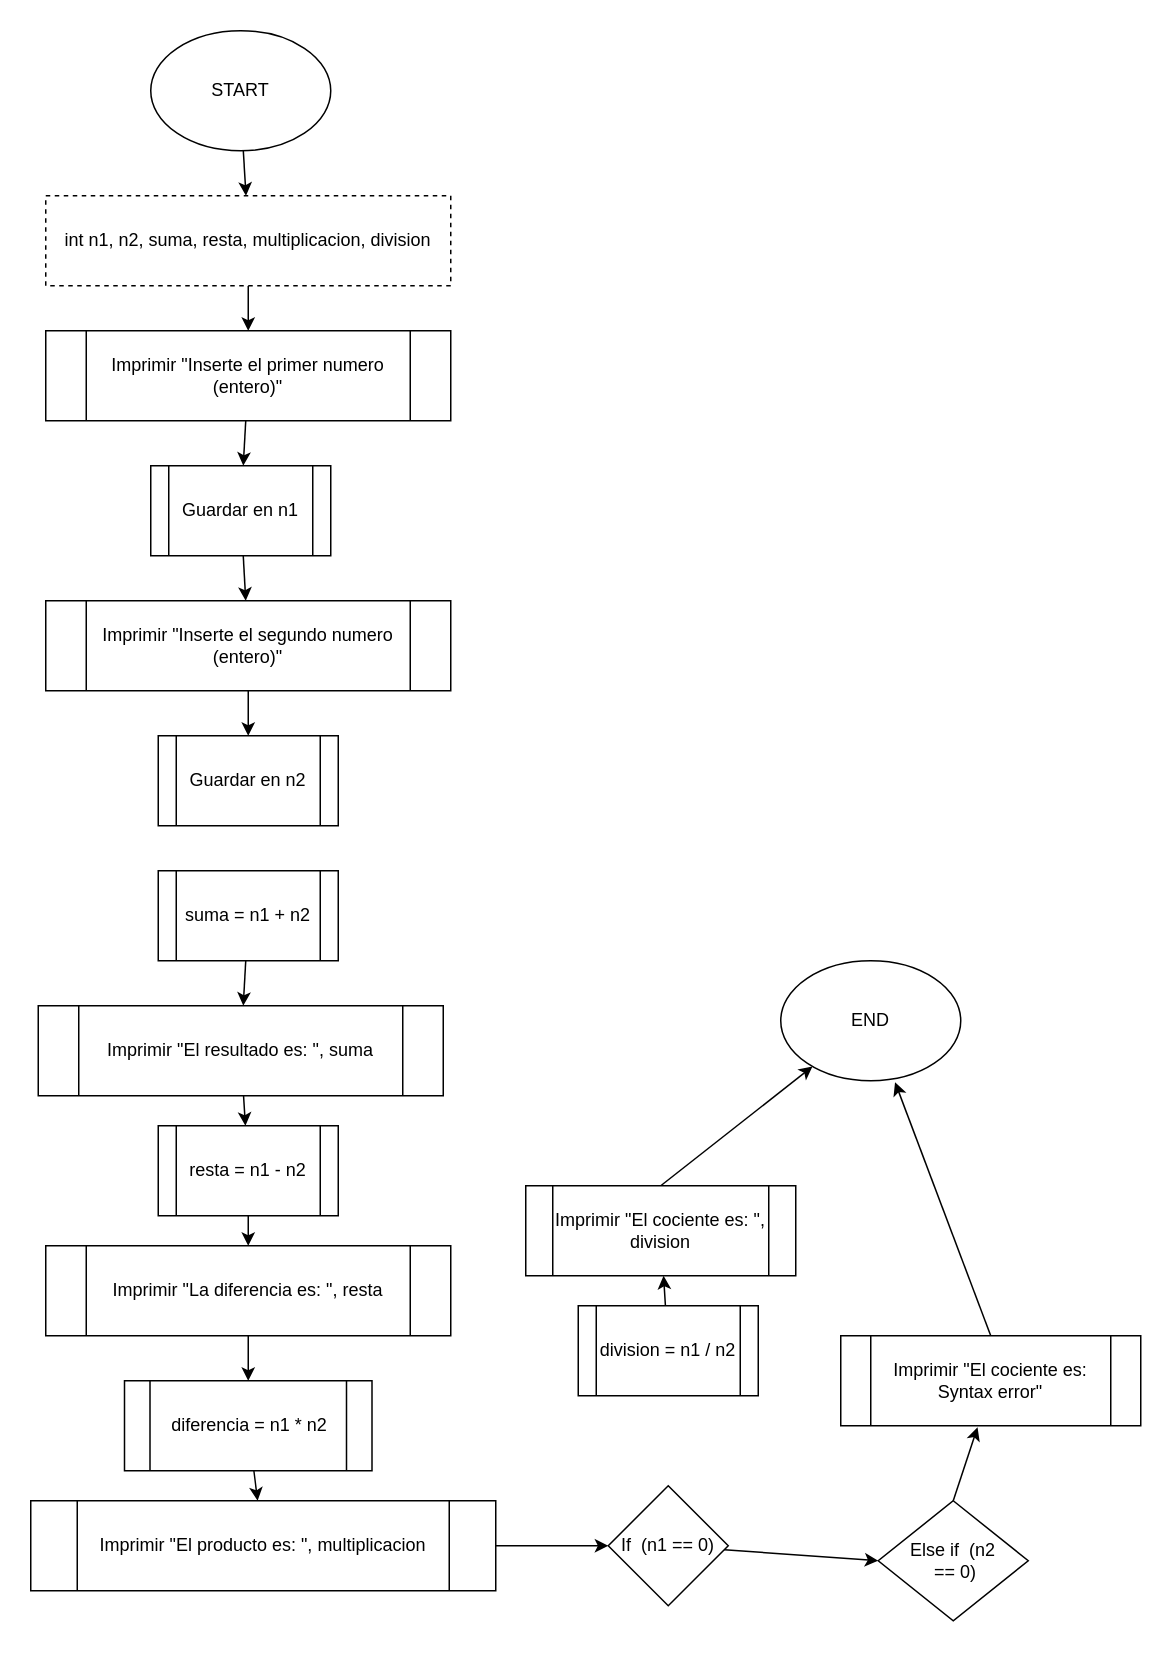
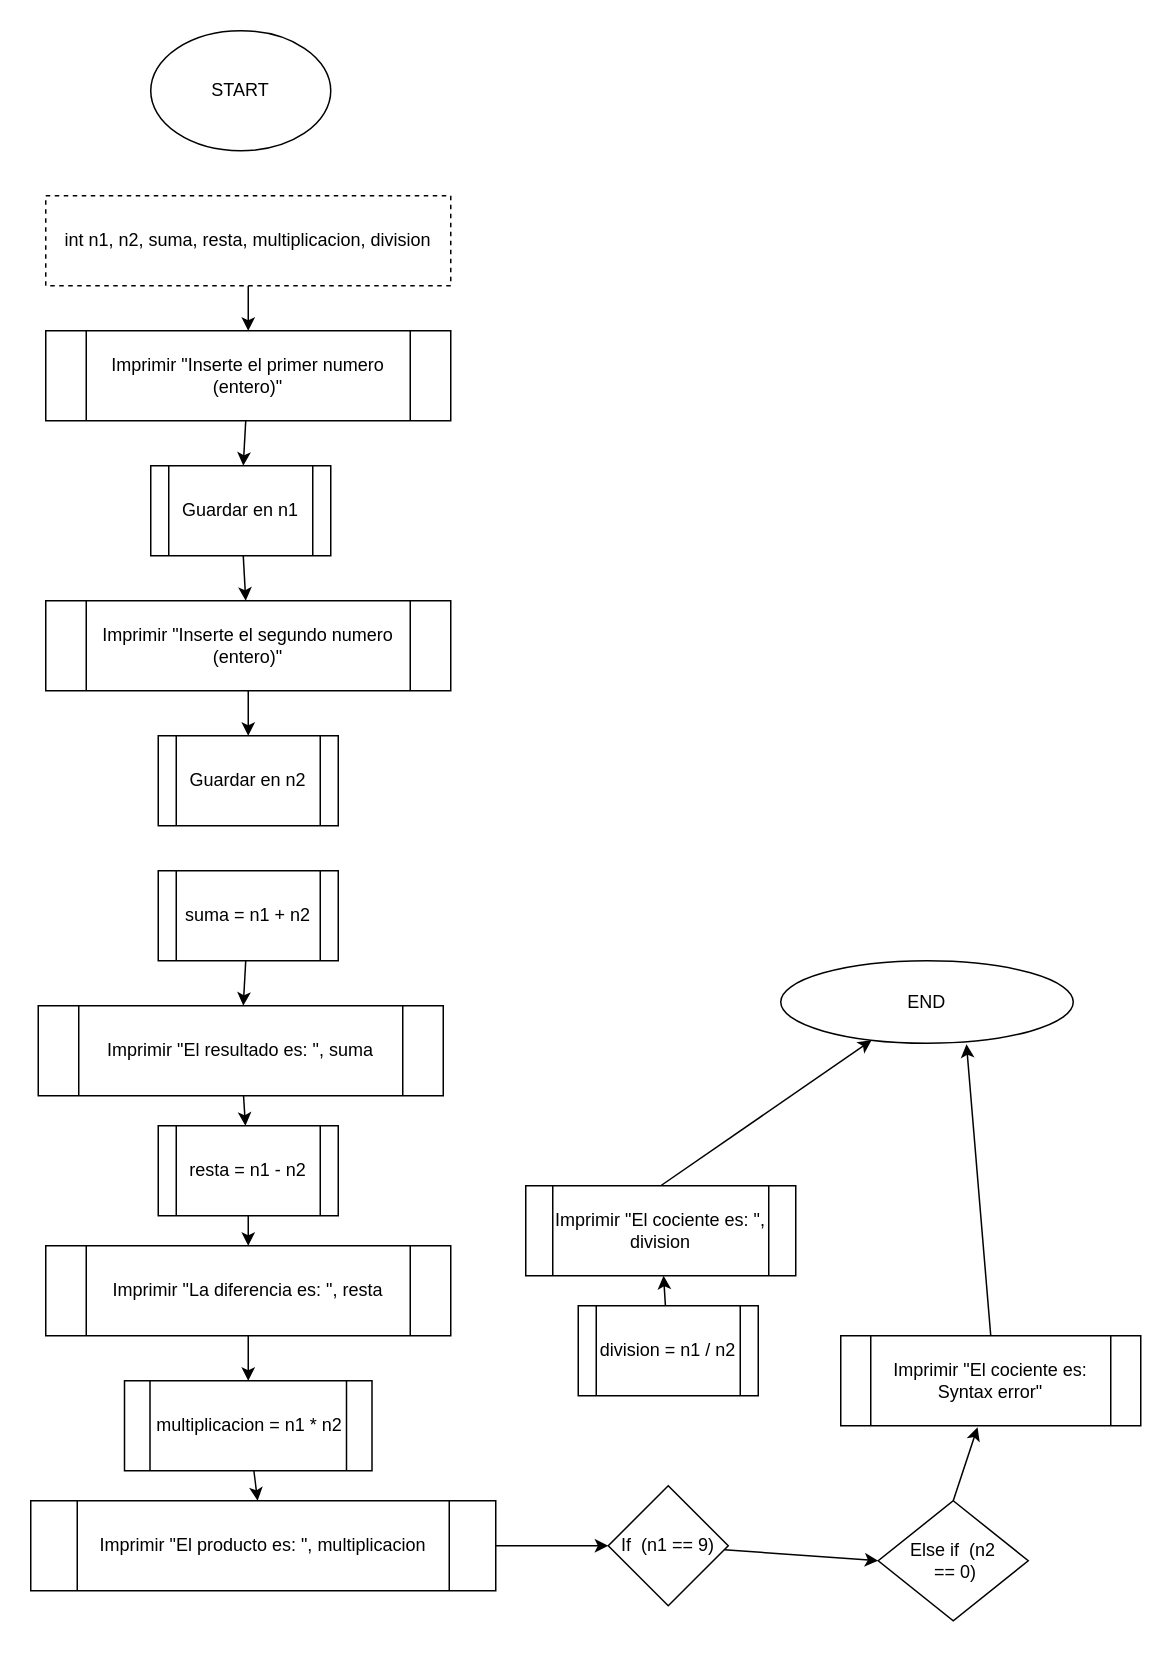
(244, 168) -> none
(871, 1021) -> (927, 1002)
(250, 1426) -> (250, 1426)
(668, 1546) -> (668, 1546)
